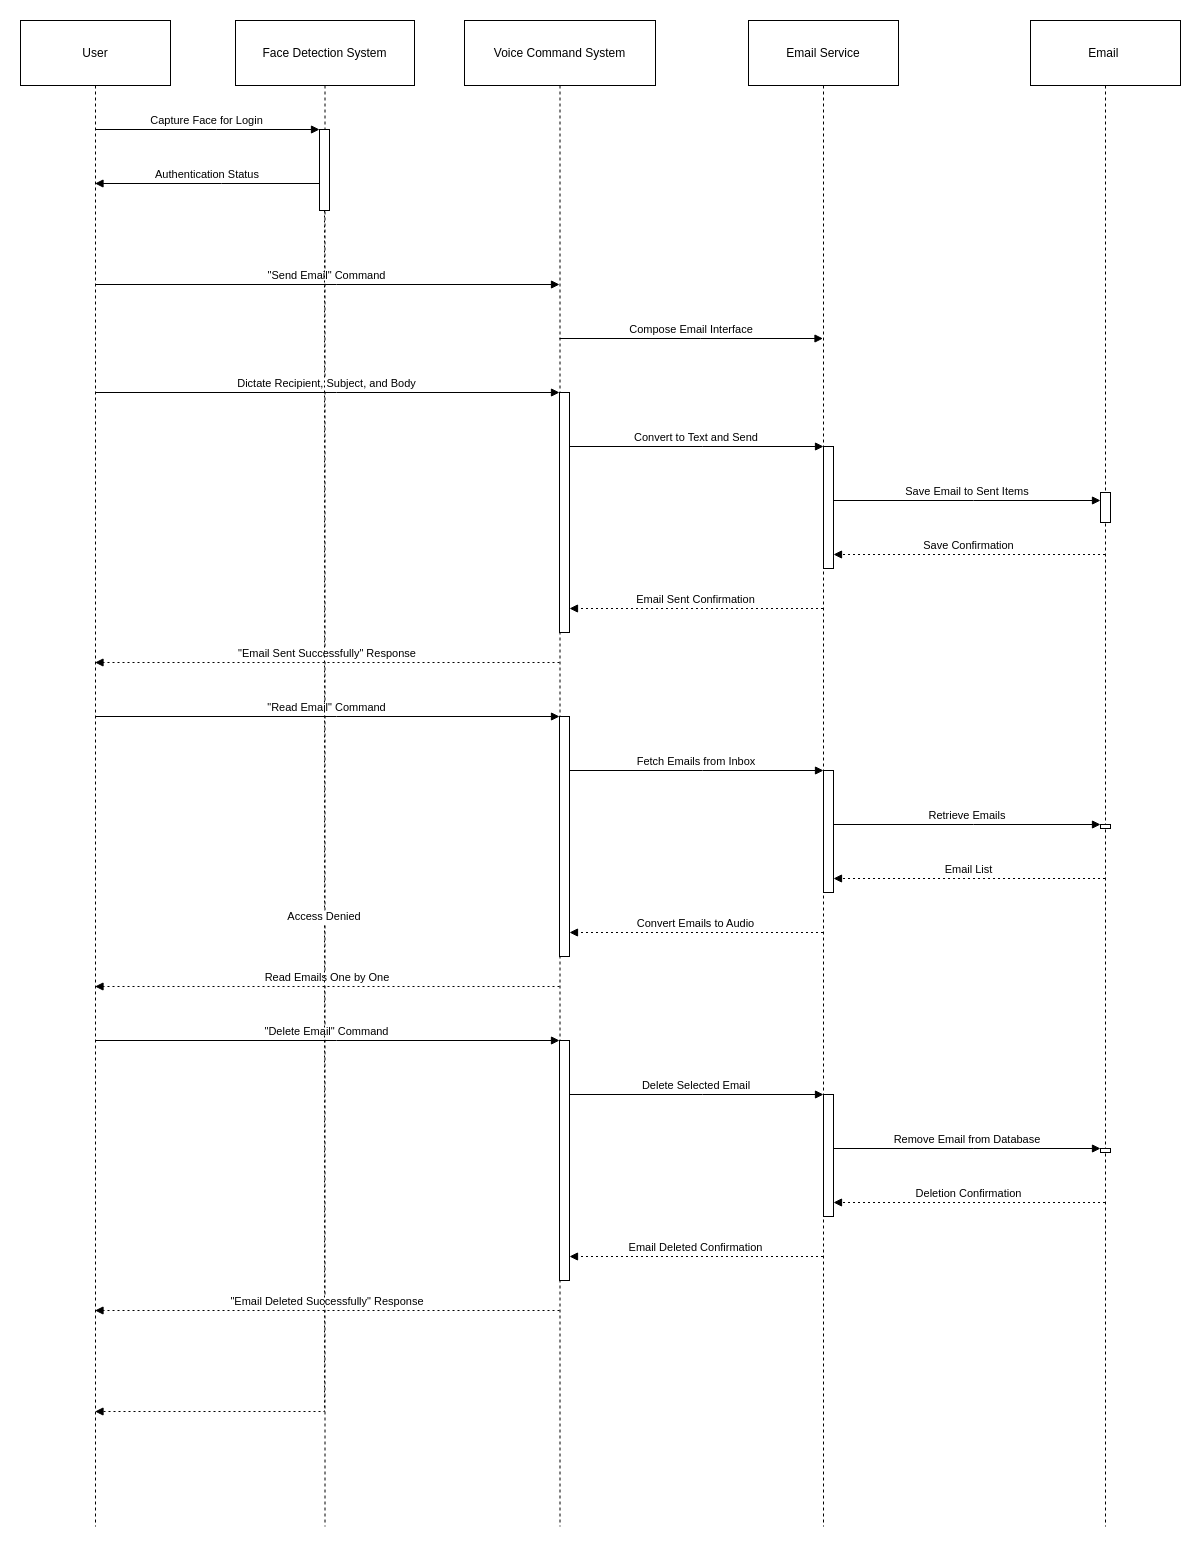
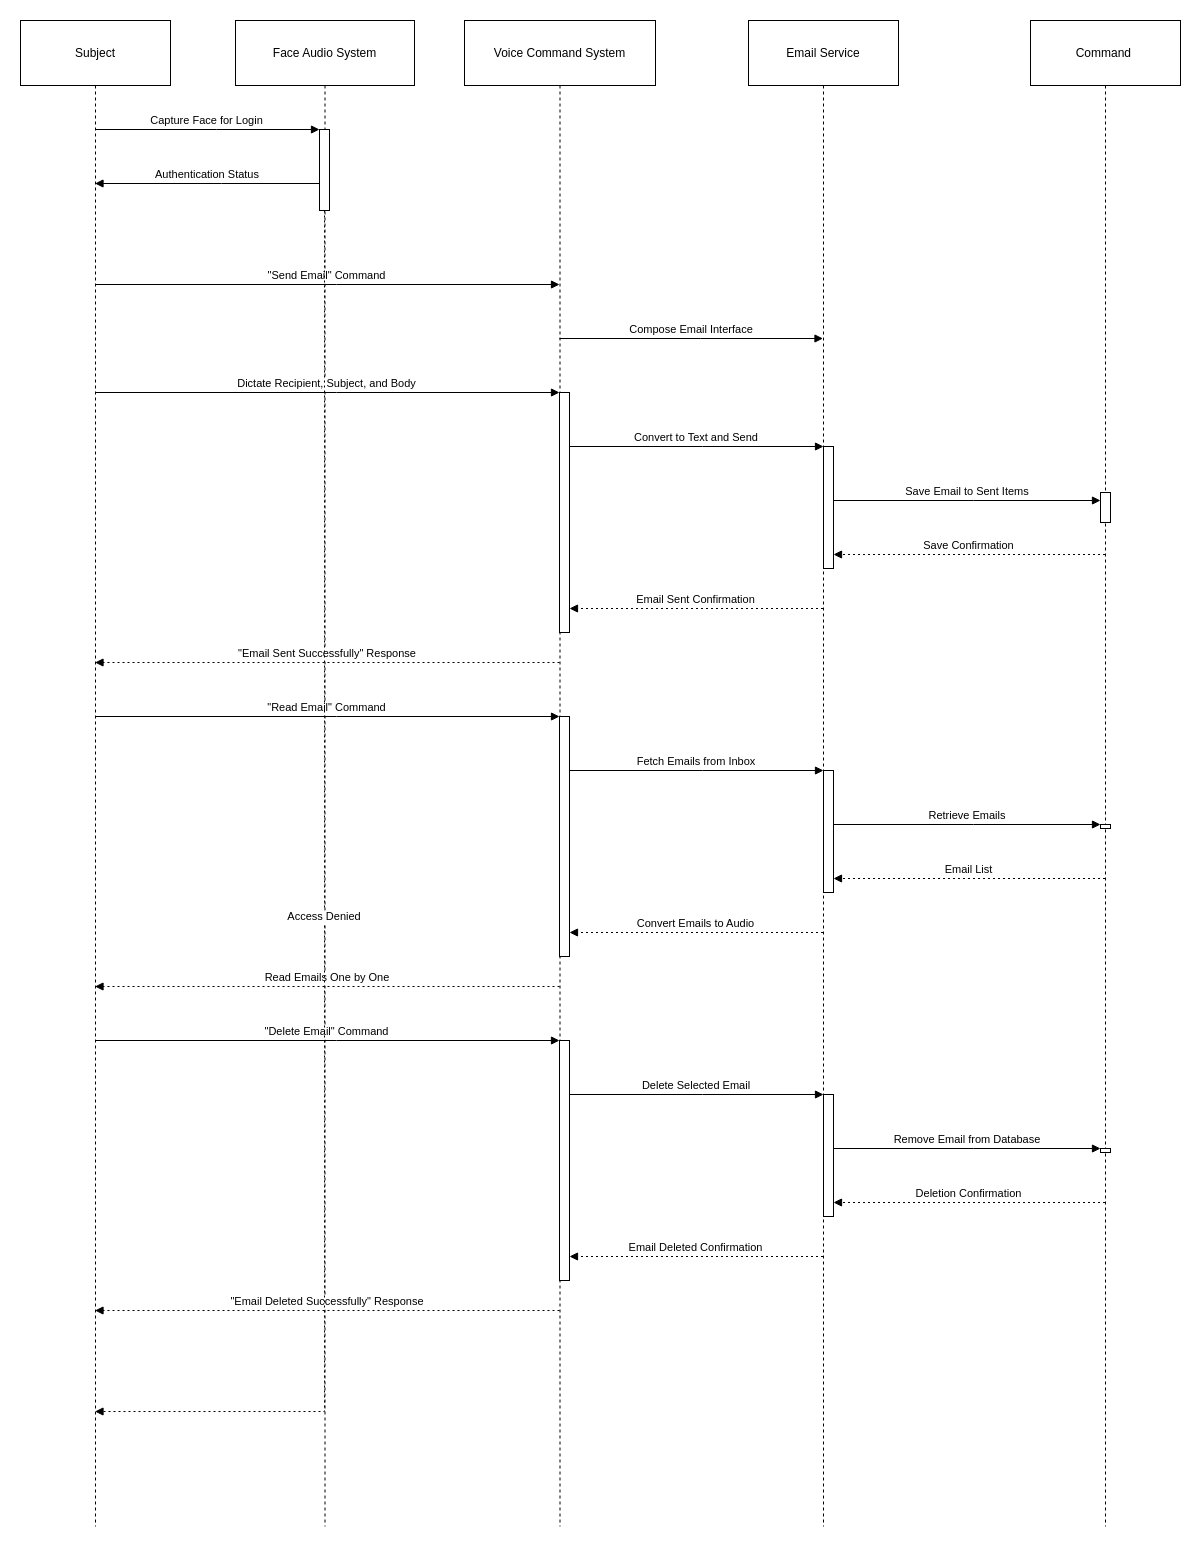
(96, 54) -> (96, 54)
(325, 54) -> (325, 54)
(1106, 54) -> (1106, 54)
